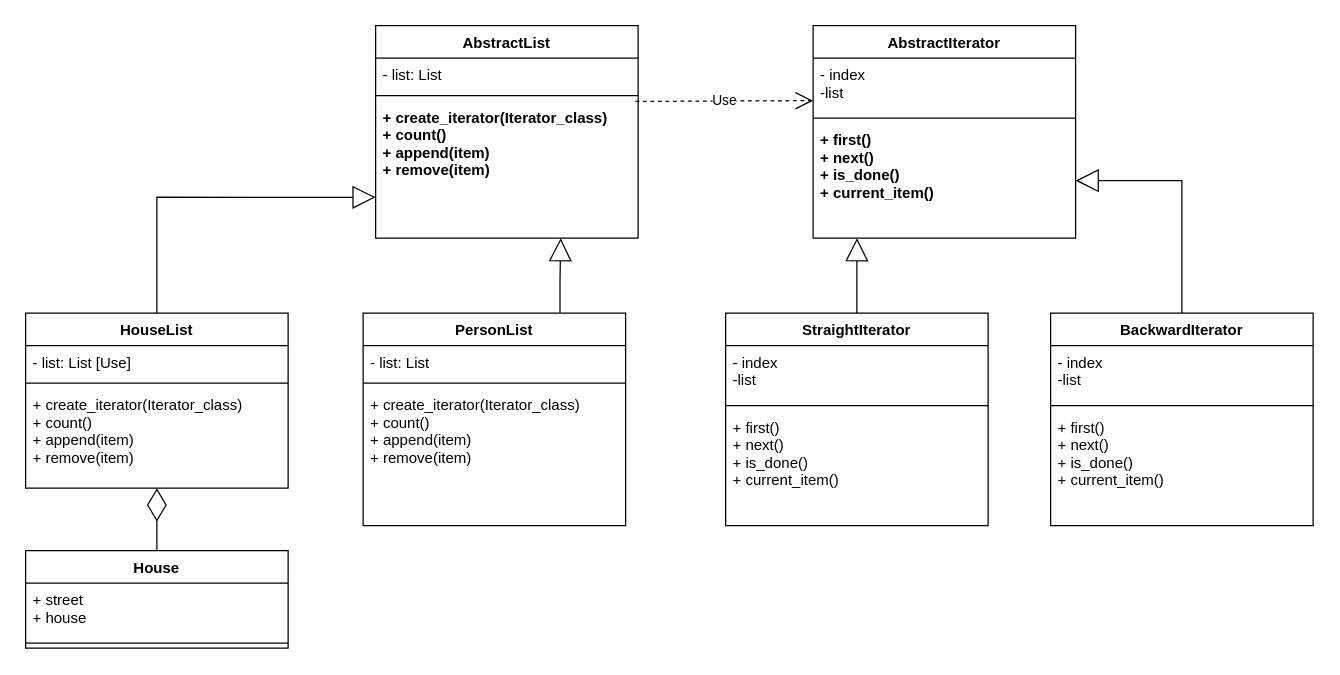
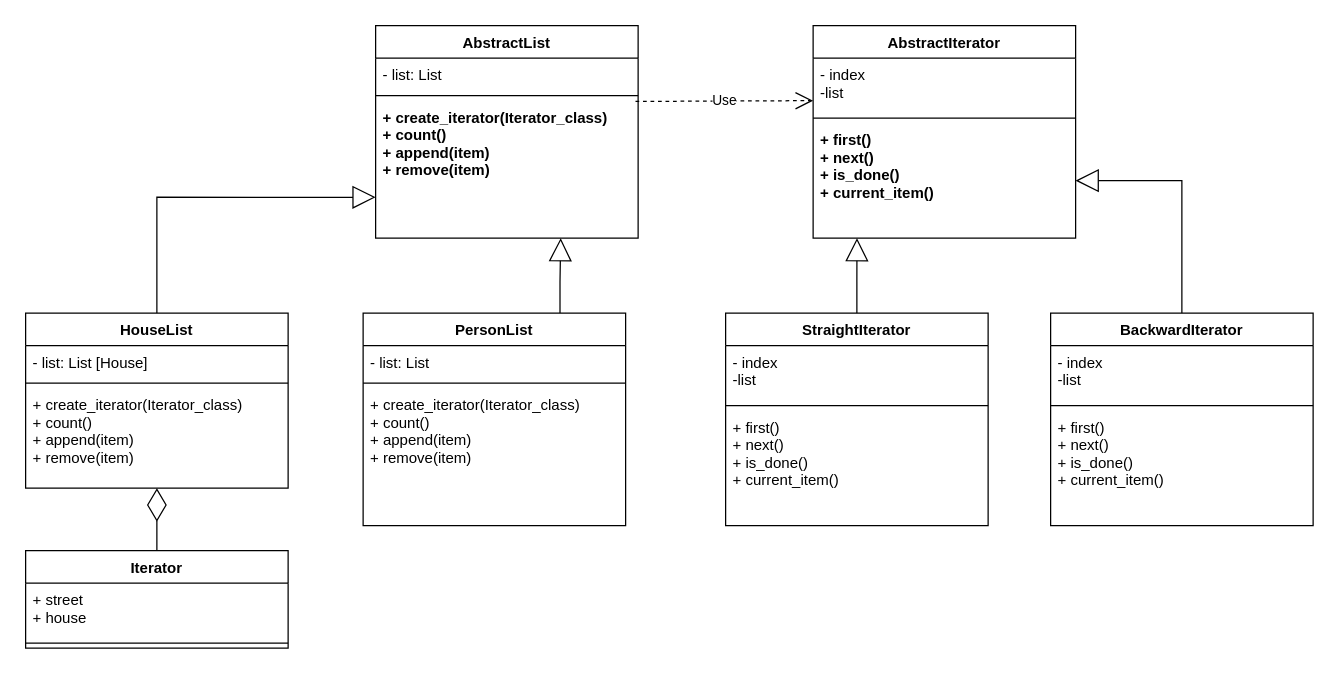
(94, 363) -> (103, 363)
(156, 568) -> (156, 568)
